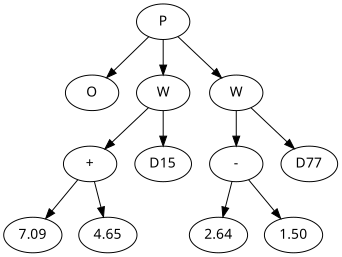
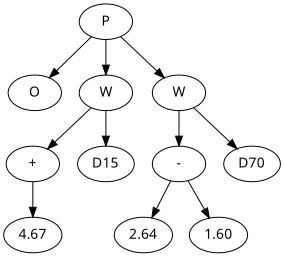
(309, 164) -> (252, 164)
(33, 235) -> none
(108, 235) -> (33, 235)
(294, 235) -> (218, 235)
